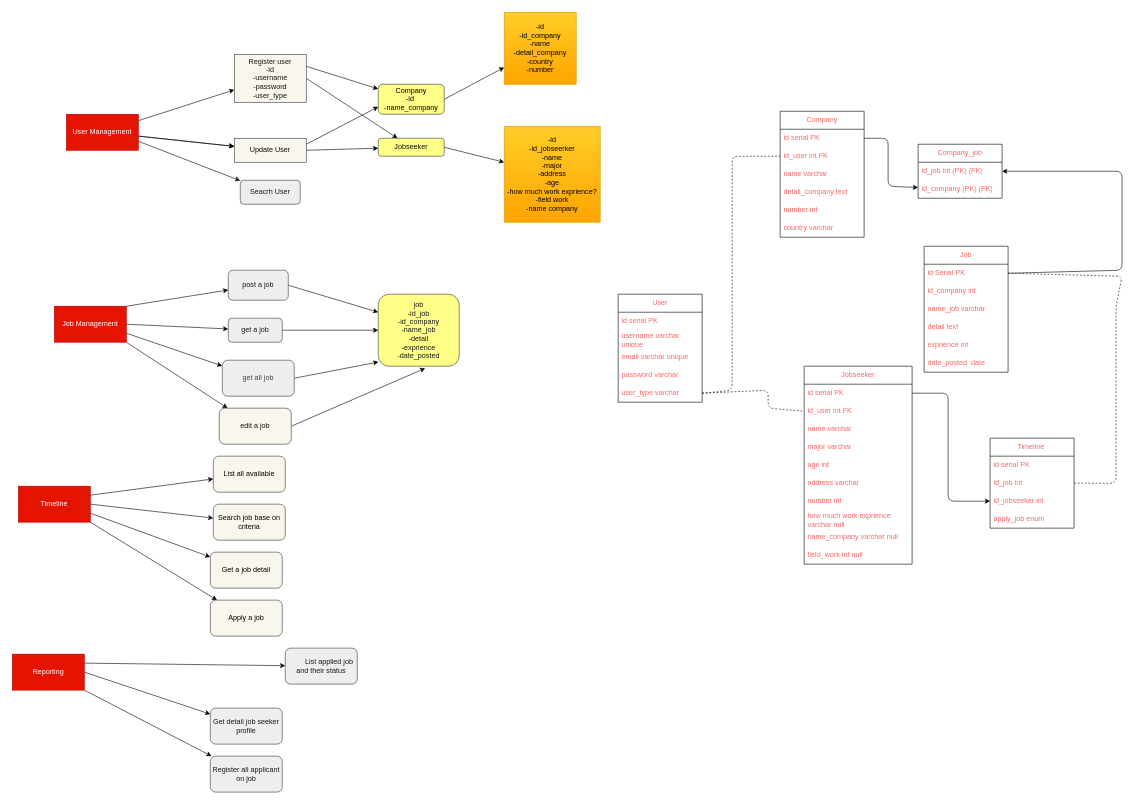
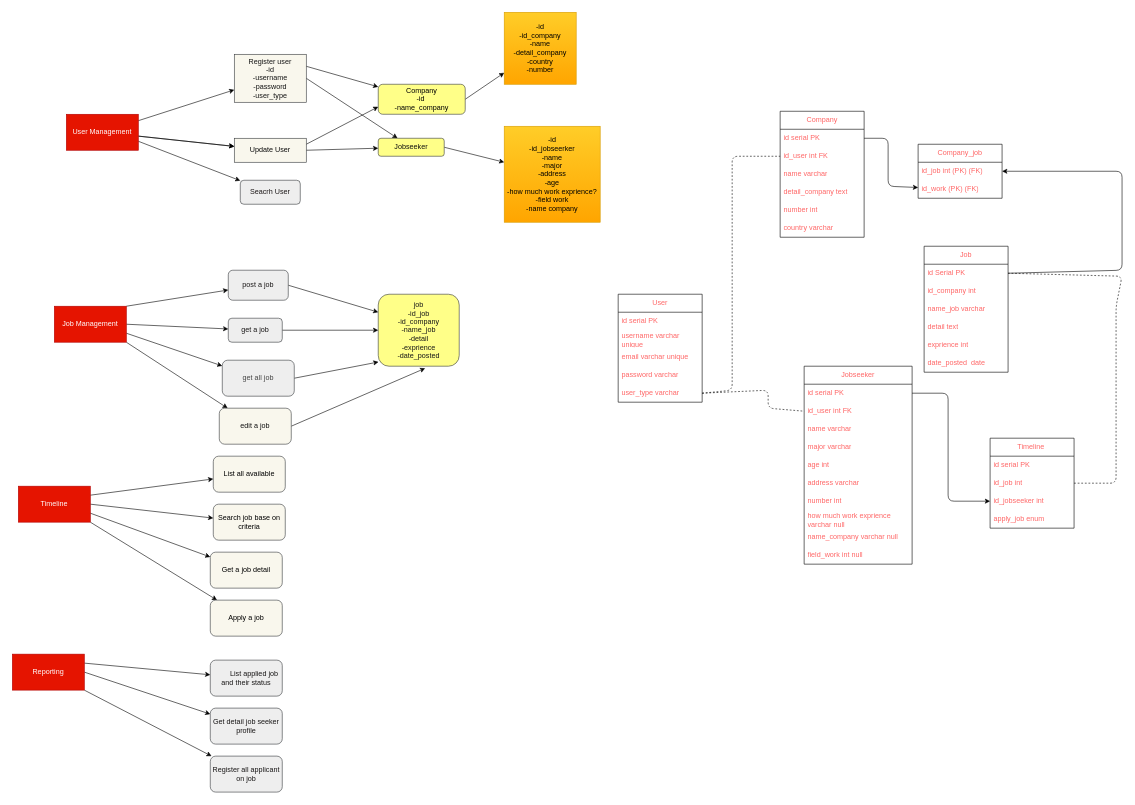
(411, 99) -> (422, 99)
(959, 189) -> (953, 189)
(321, 666) -> (246, 678)
